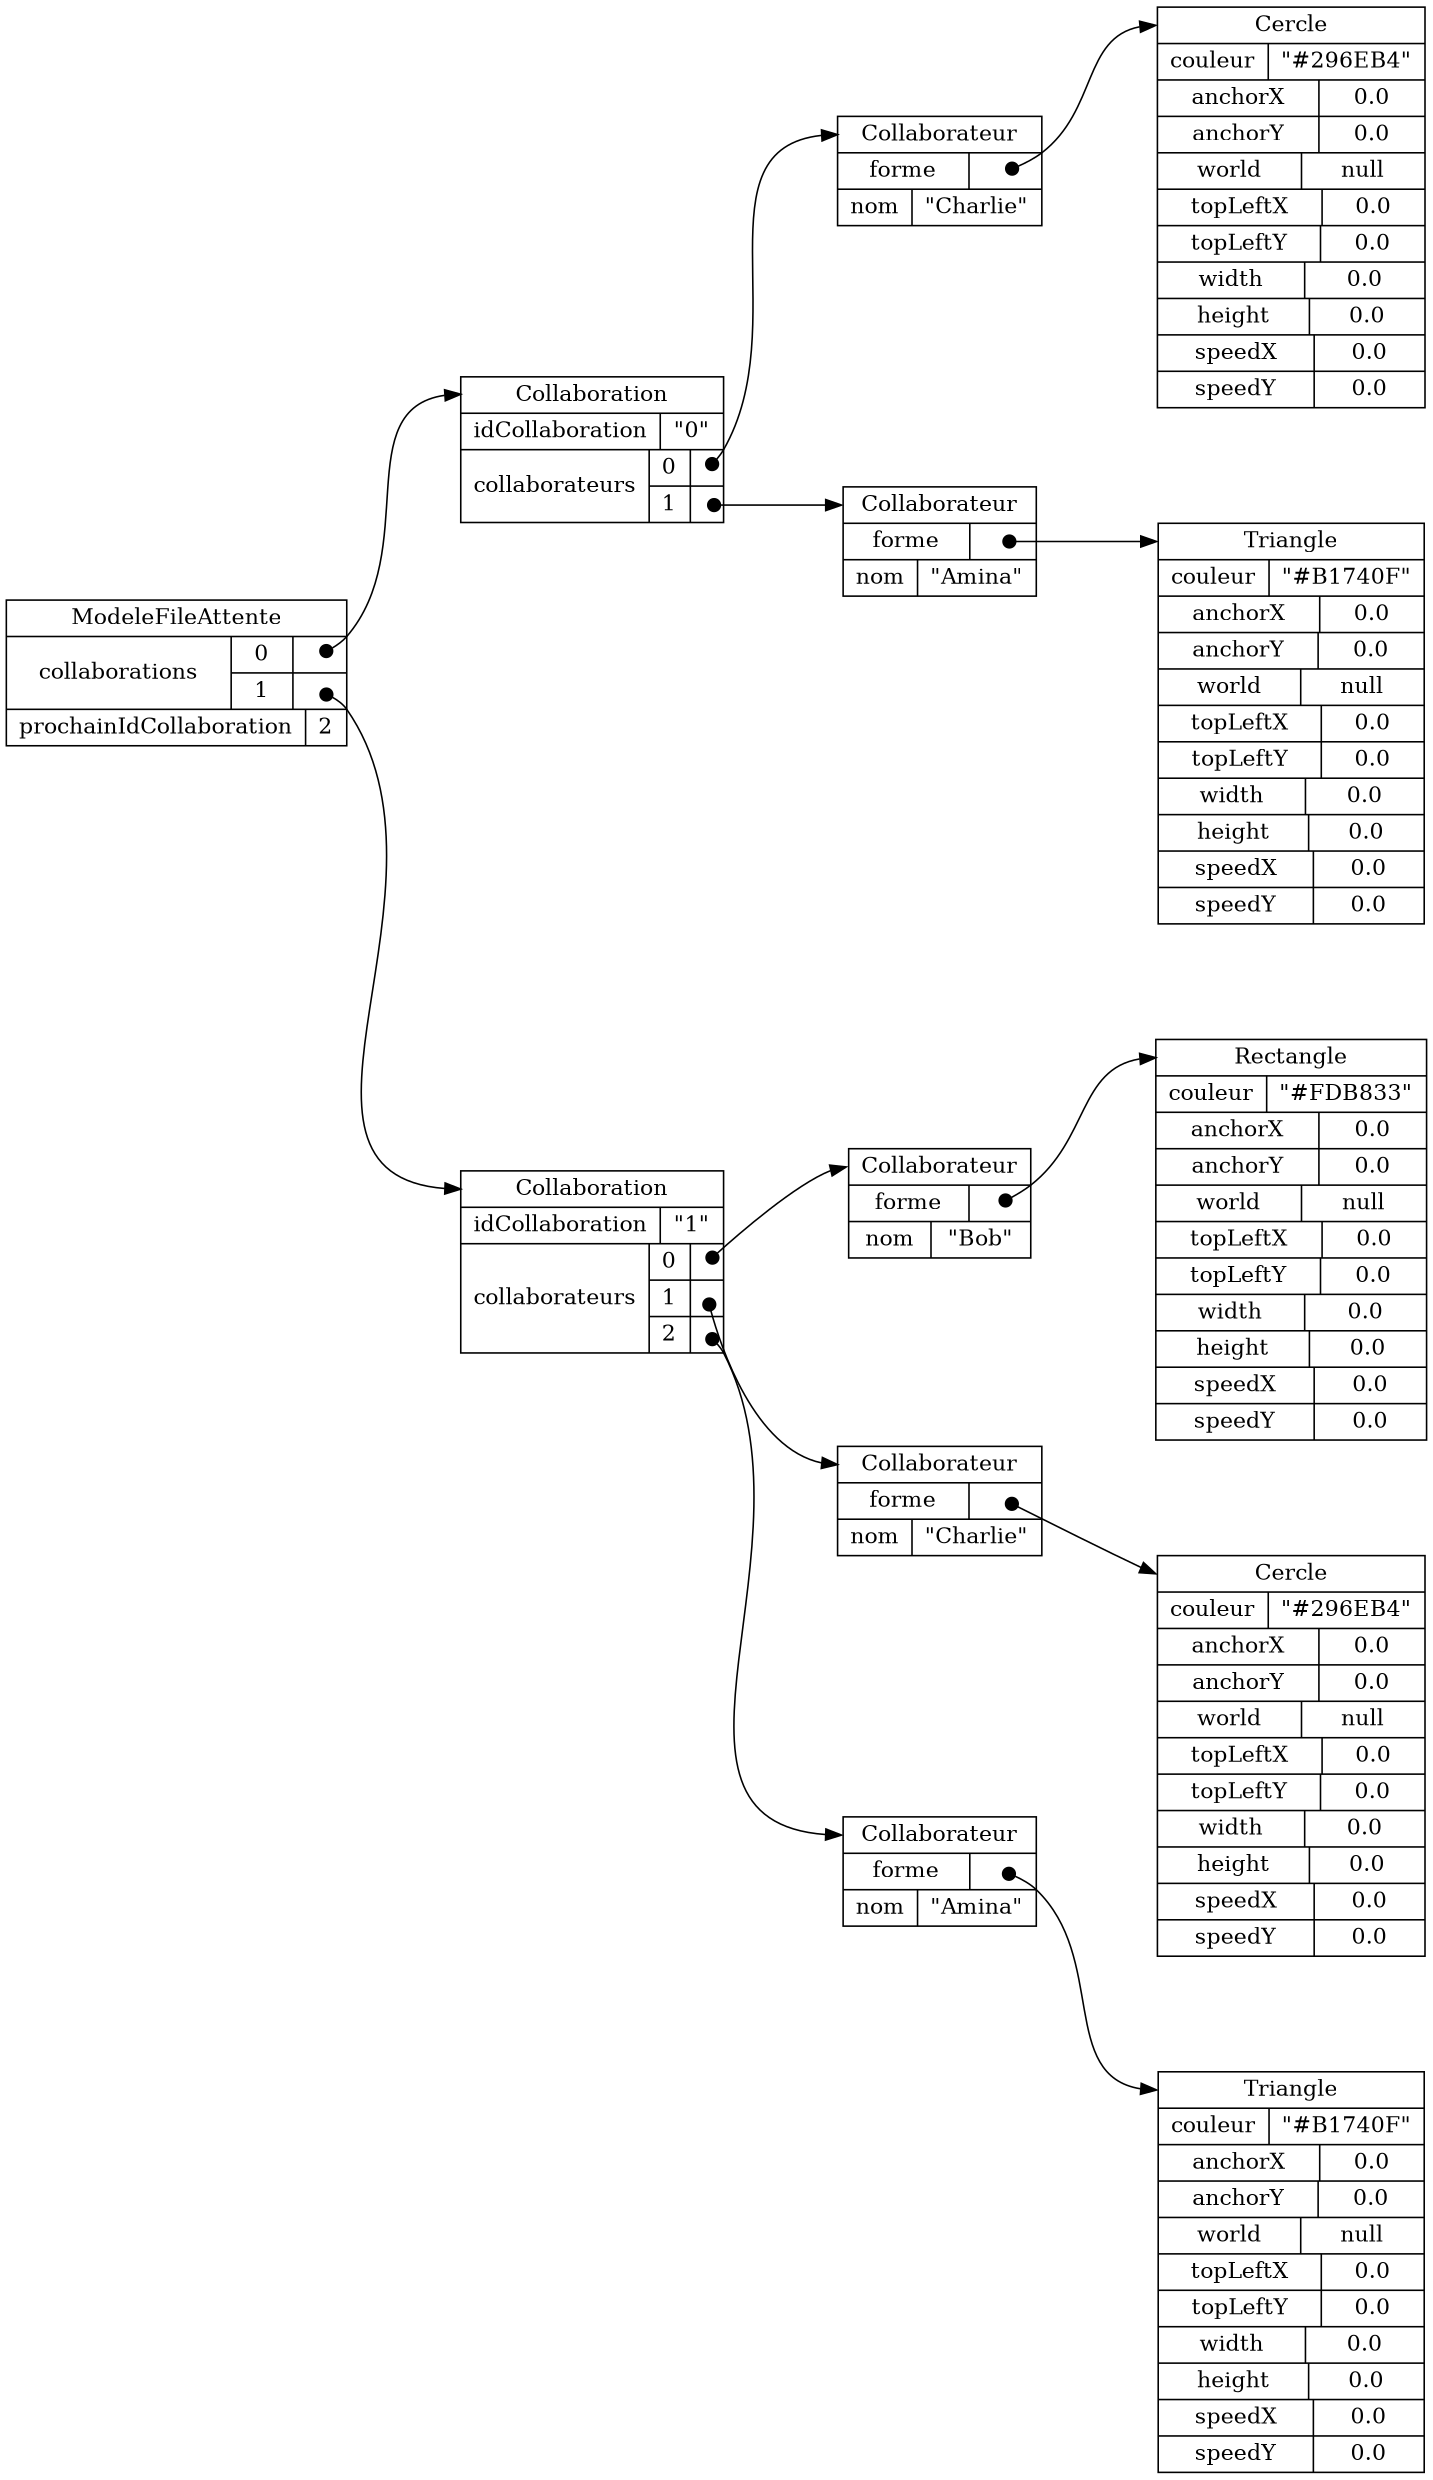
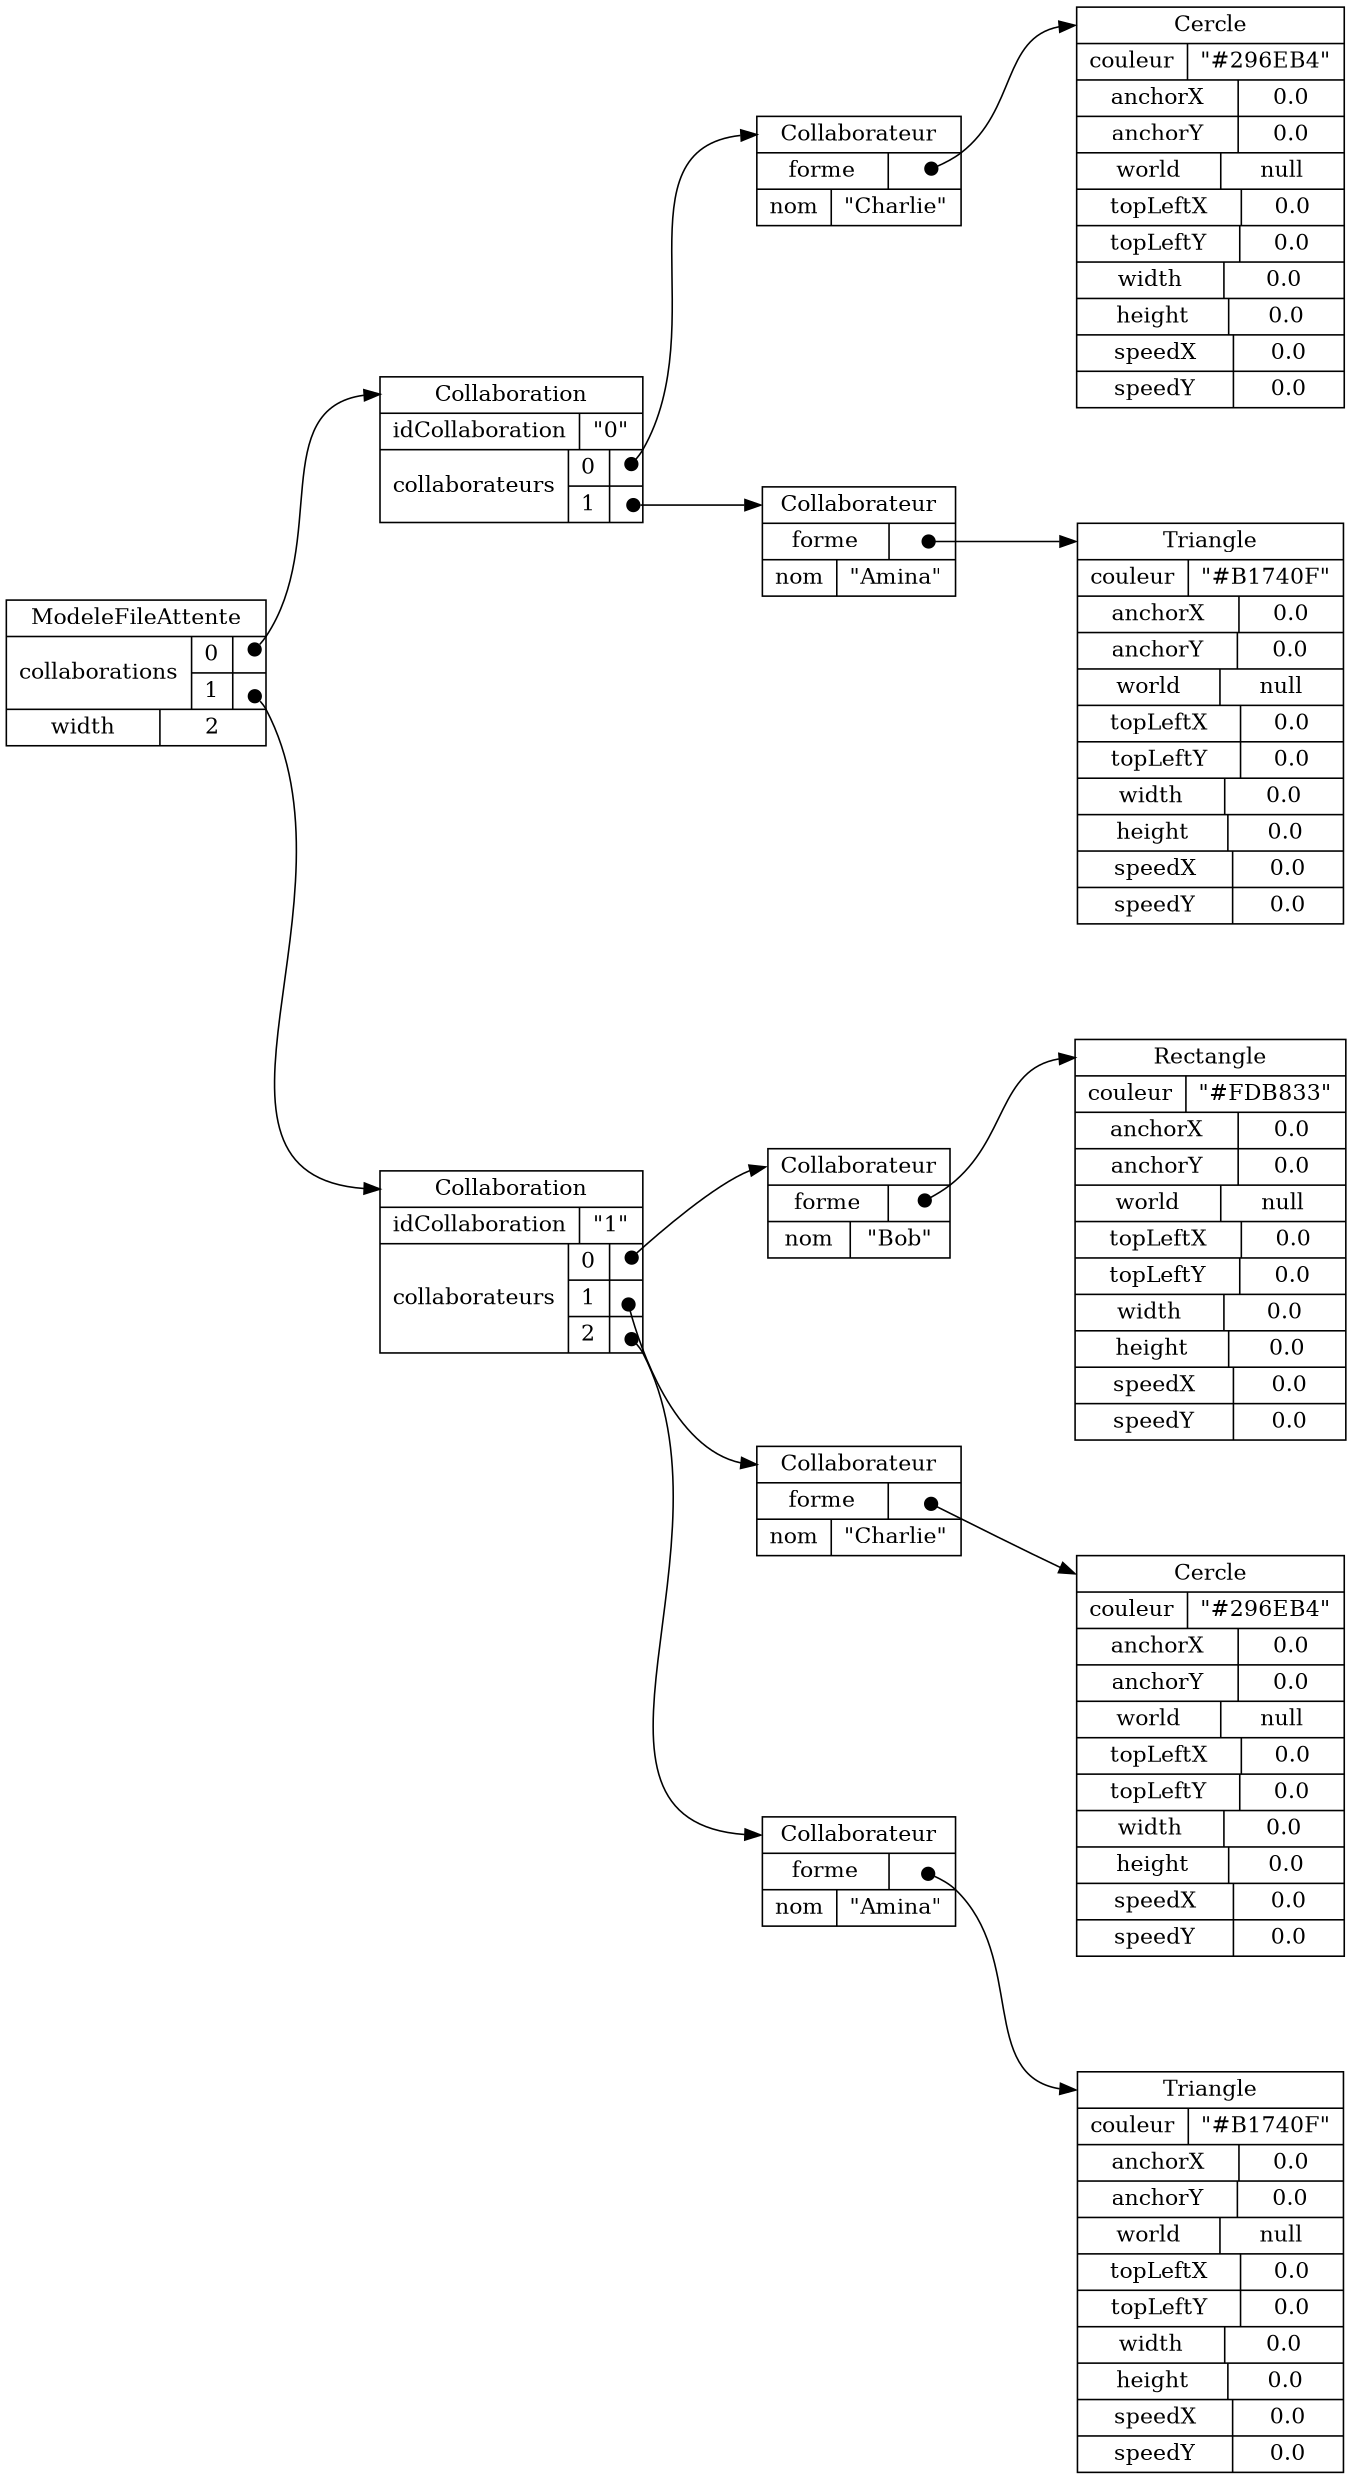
(156, 727) -> (83, 727)
